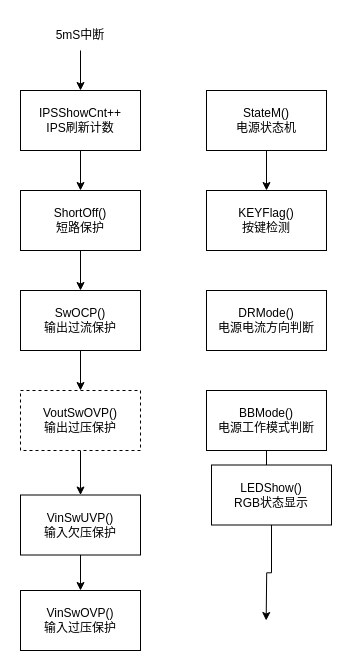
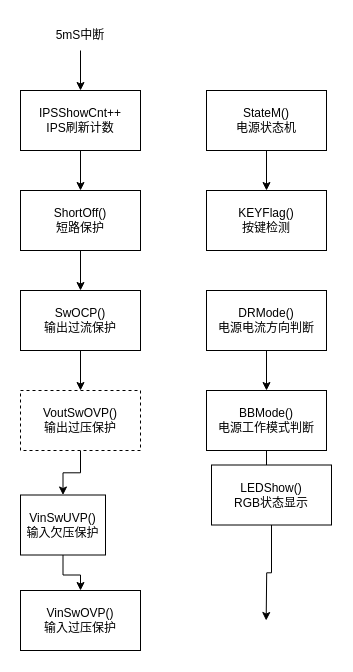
none -> (267, 367)
(81, 525) -> (63, 525)
